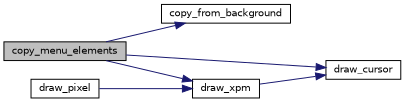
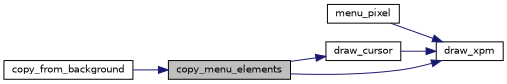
(141, 34) -> (146, 70)
(288, 80) -> (413, 51)
(65, 89) -> (363, 14)
